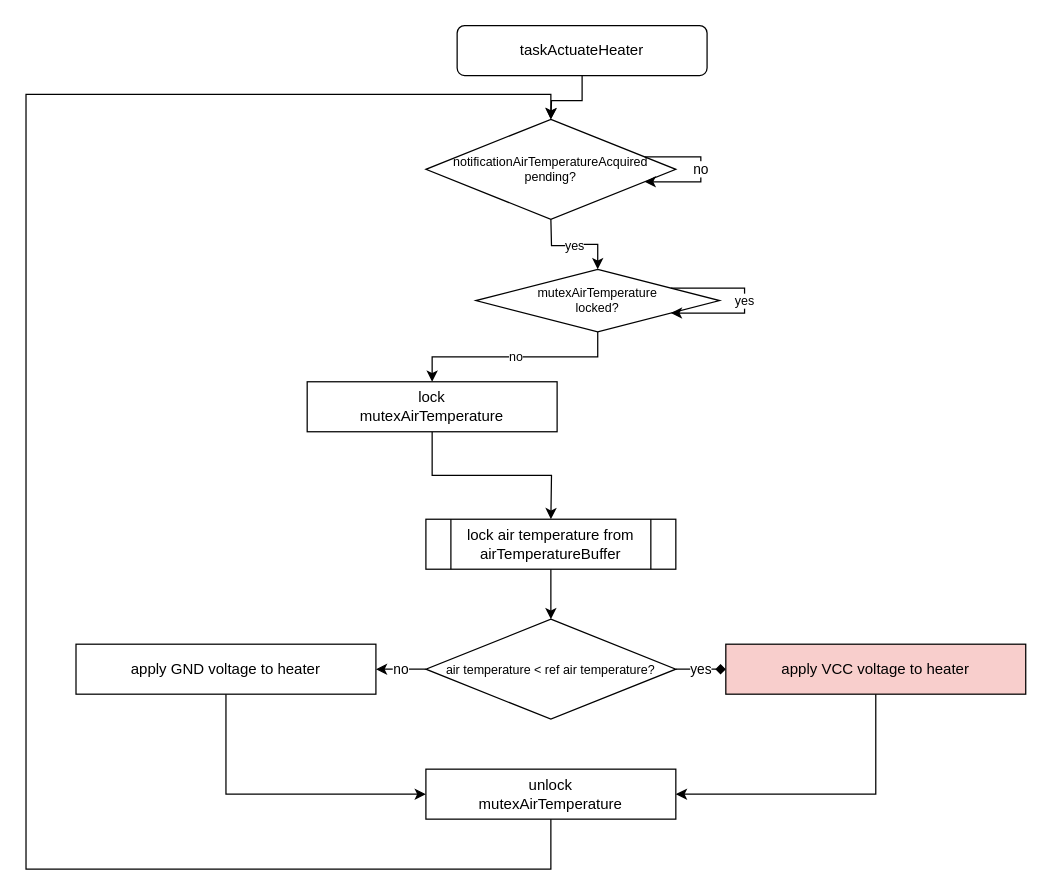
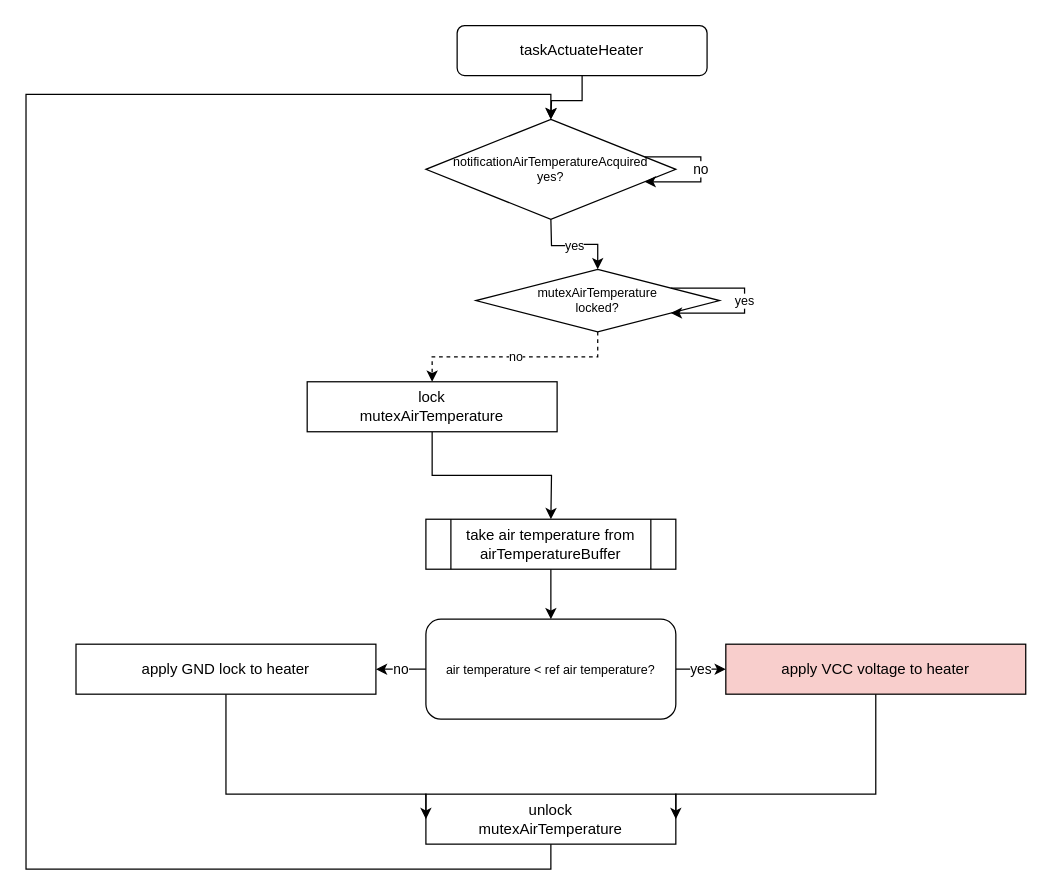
(551, 169) -> (551, 169)
(572, 357) -> (572, 357)
(551, 544) -> (551, 544)
(226, 669) -> (226, 669)
(551, 669) -> (551, 669)
(715, 669) -> (716, 669)
(551, 794) -> (551, 819)
